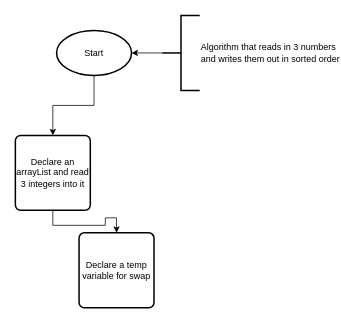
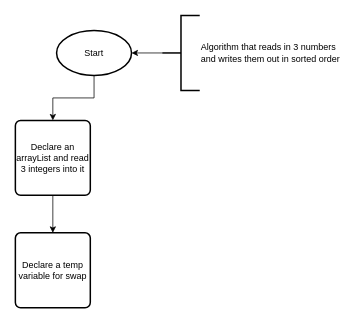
(53, 173) -> (53, 158)
(117, 270) -> (53, 270)
